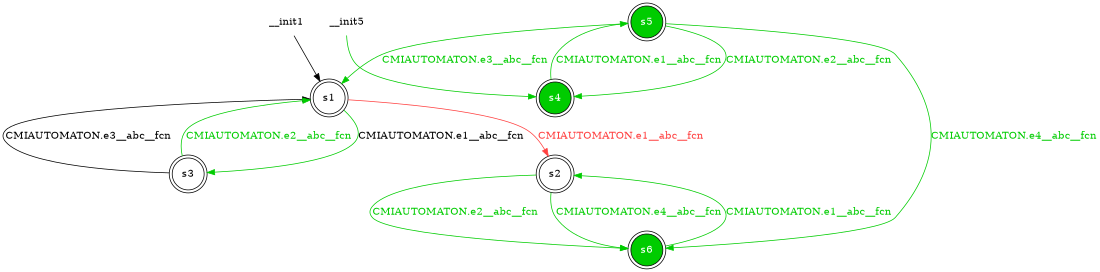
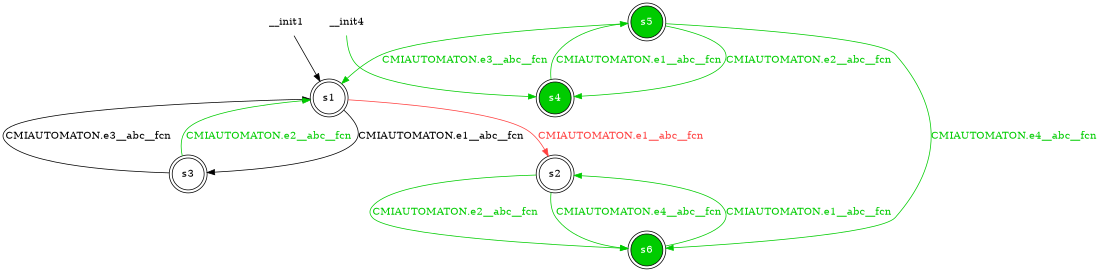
(347, 22) -> (347, 22)
(305, 162) -> (305, 162)
